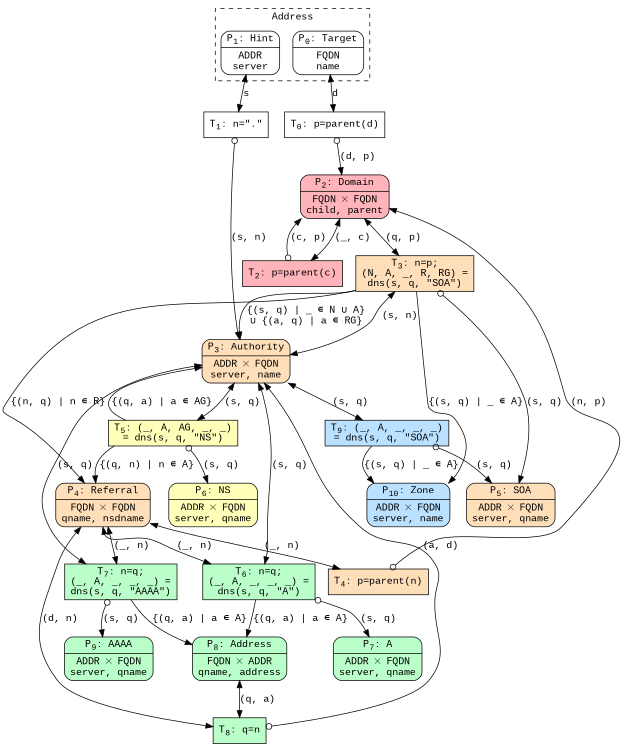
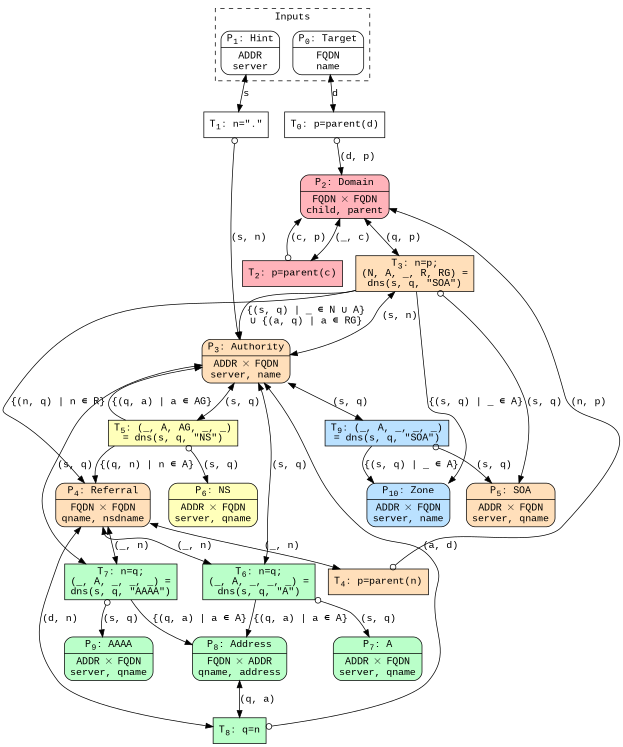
(293, 17) -> (293, 17)
